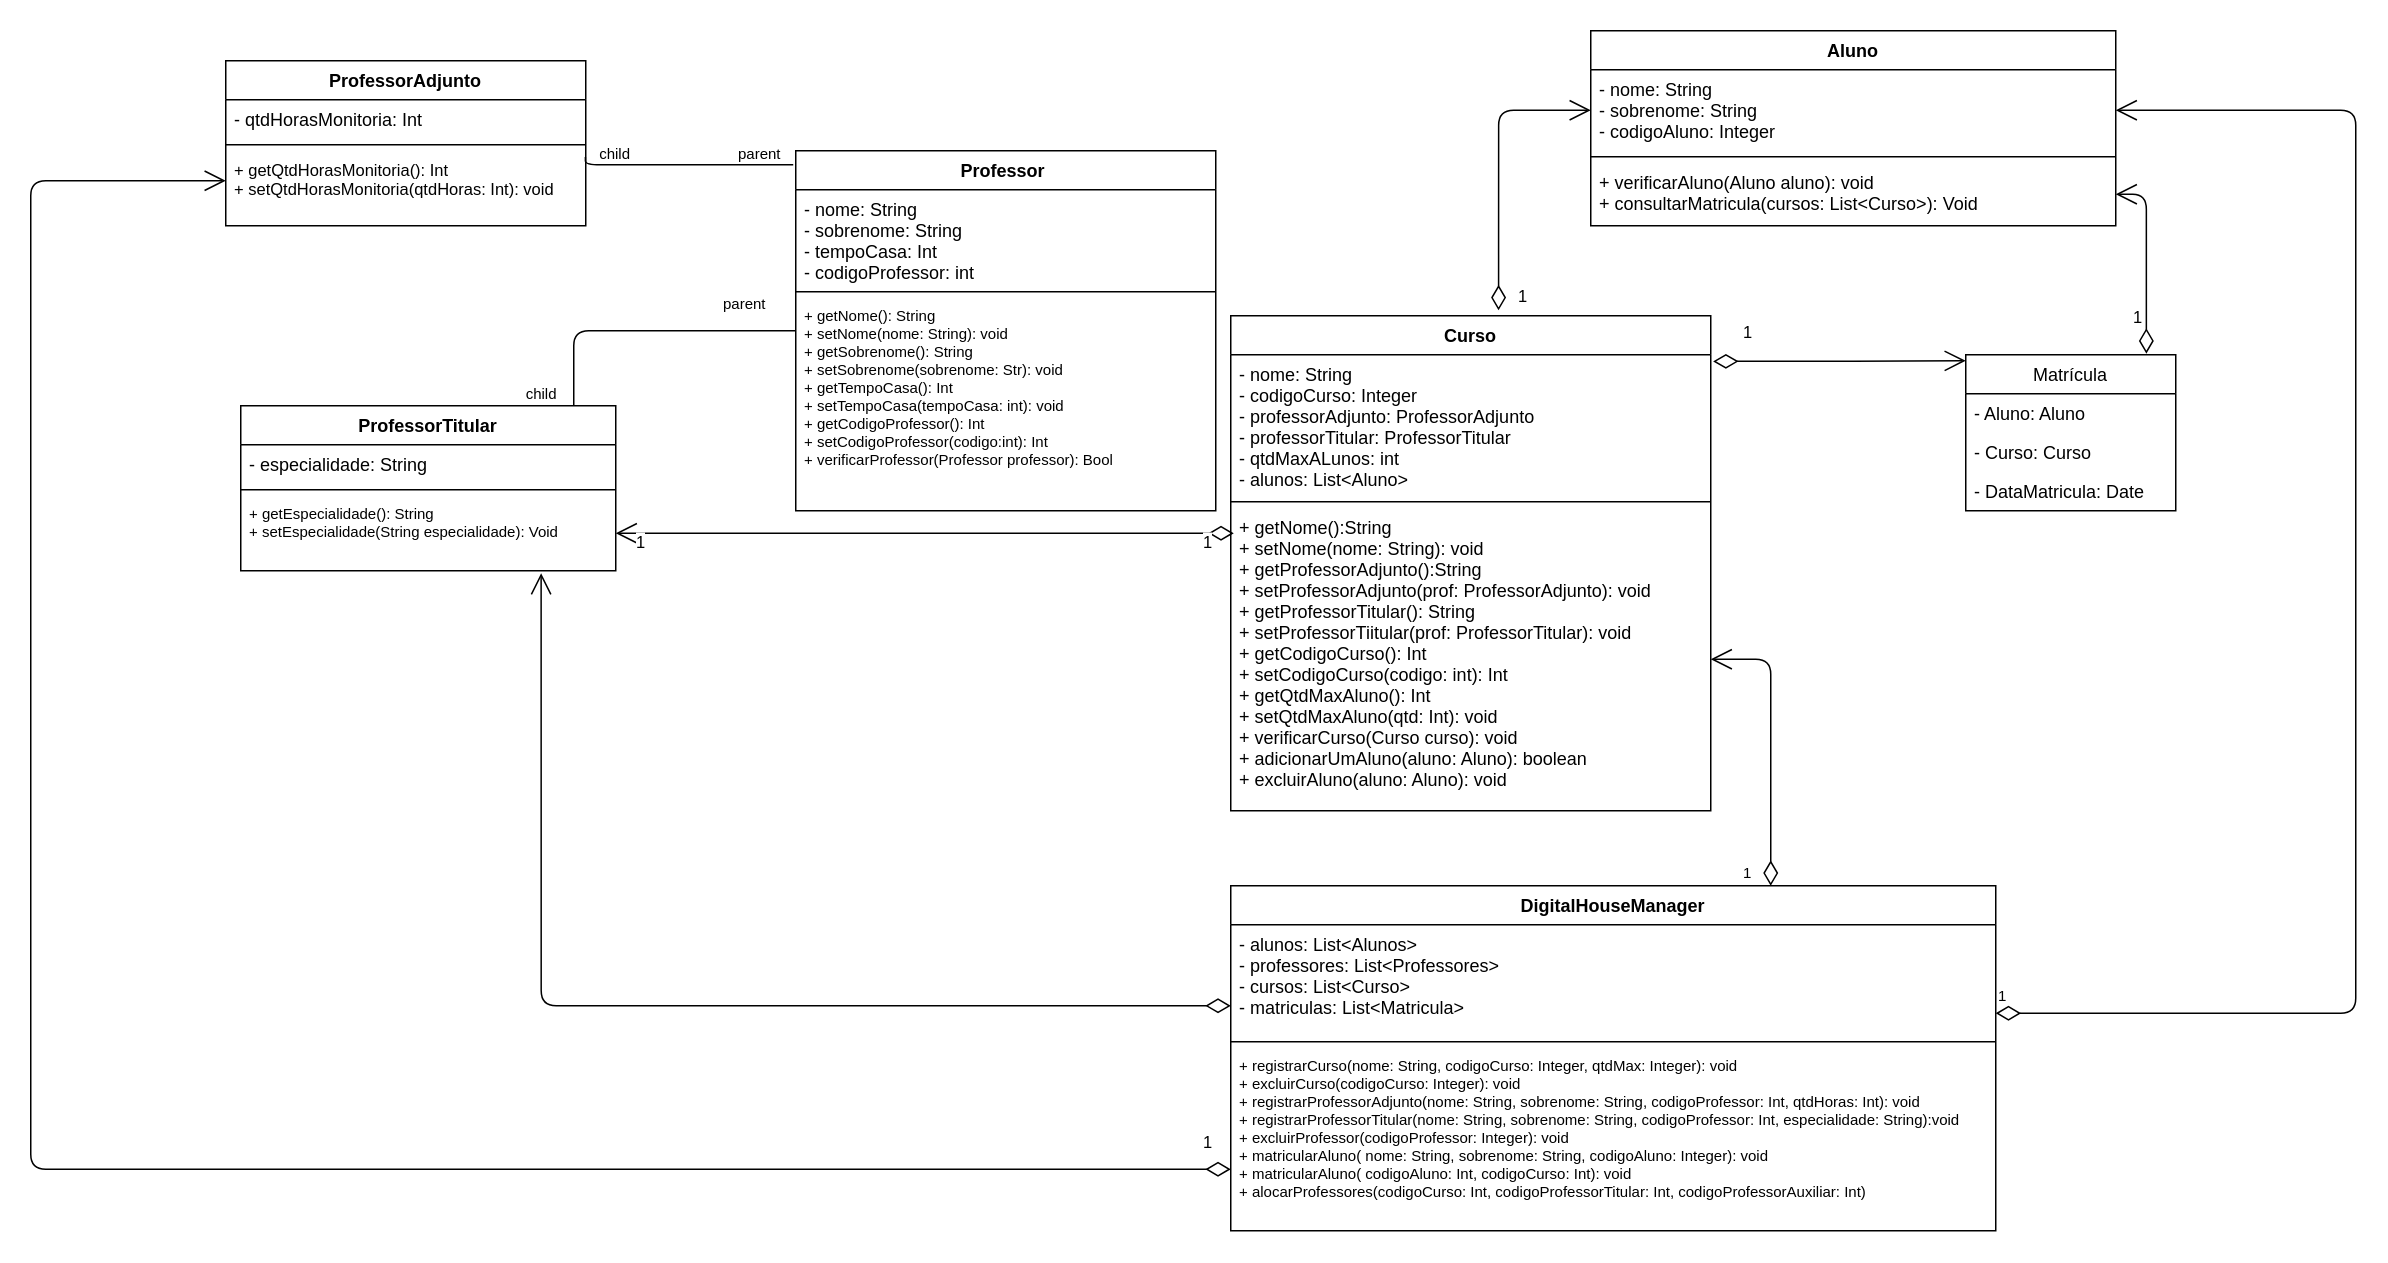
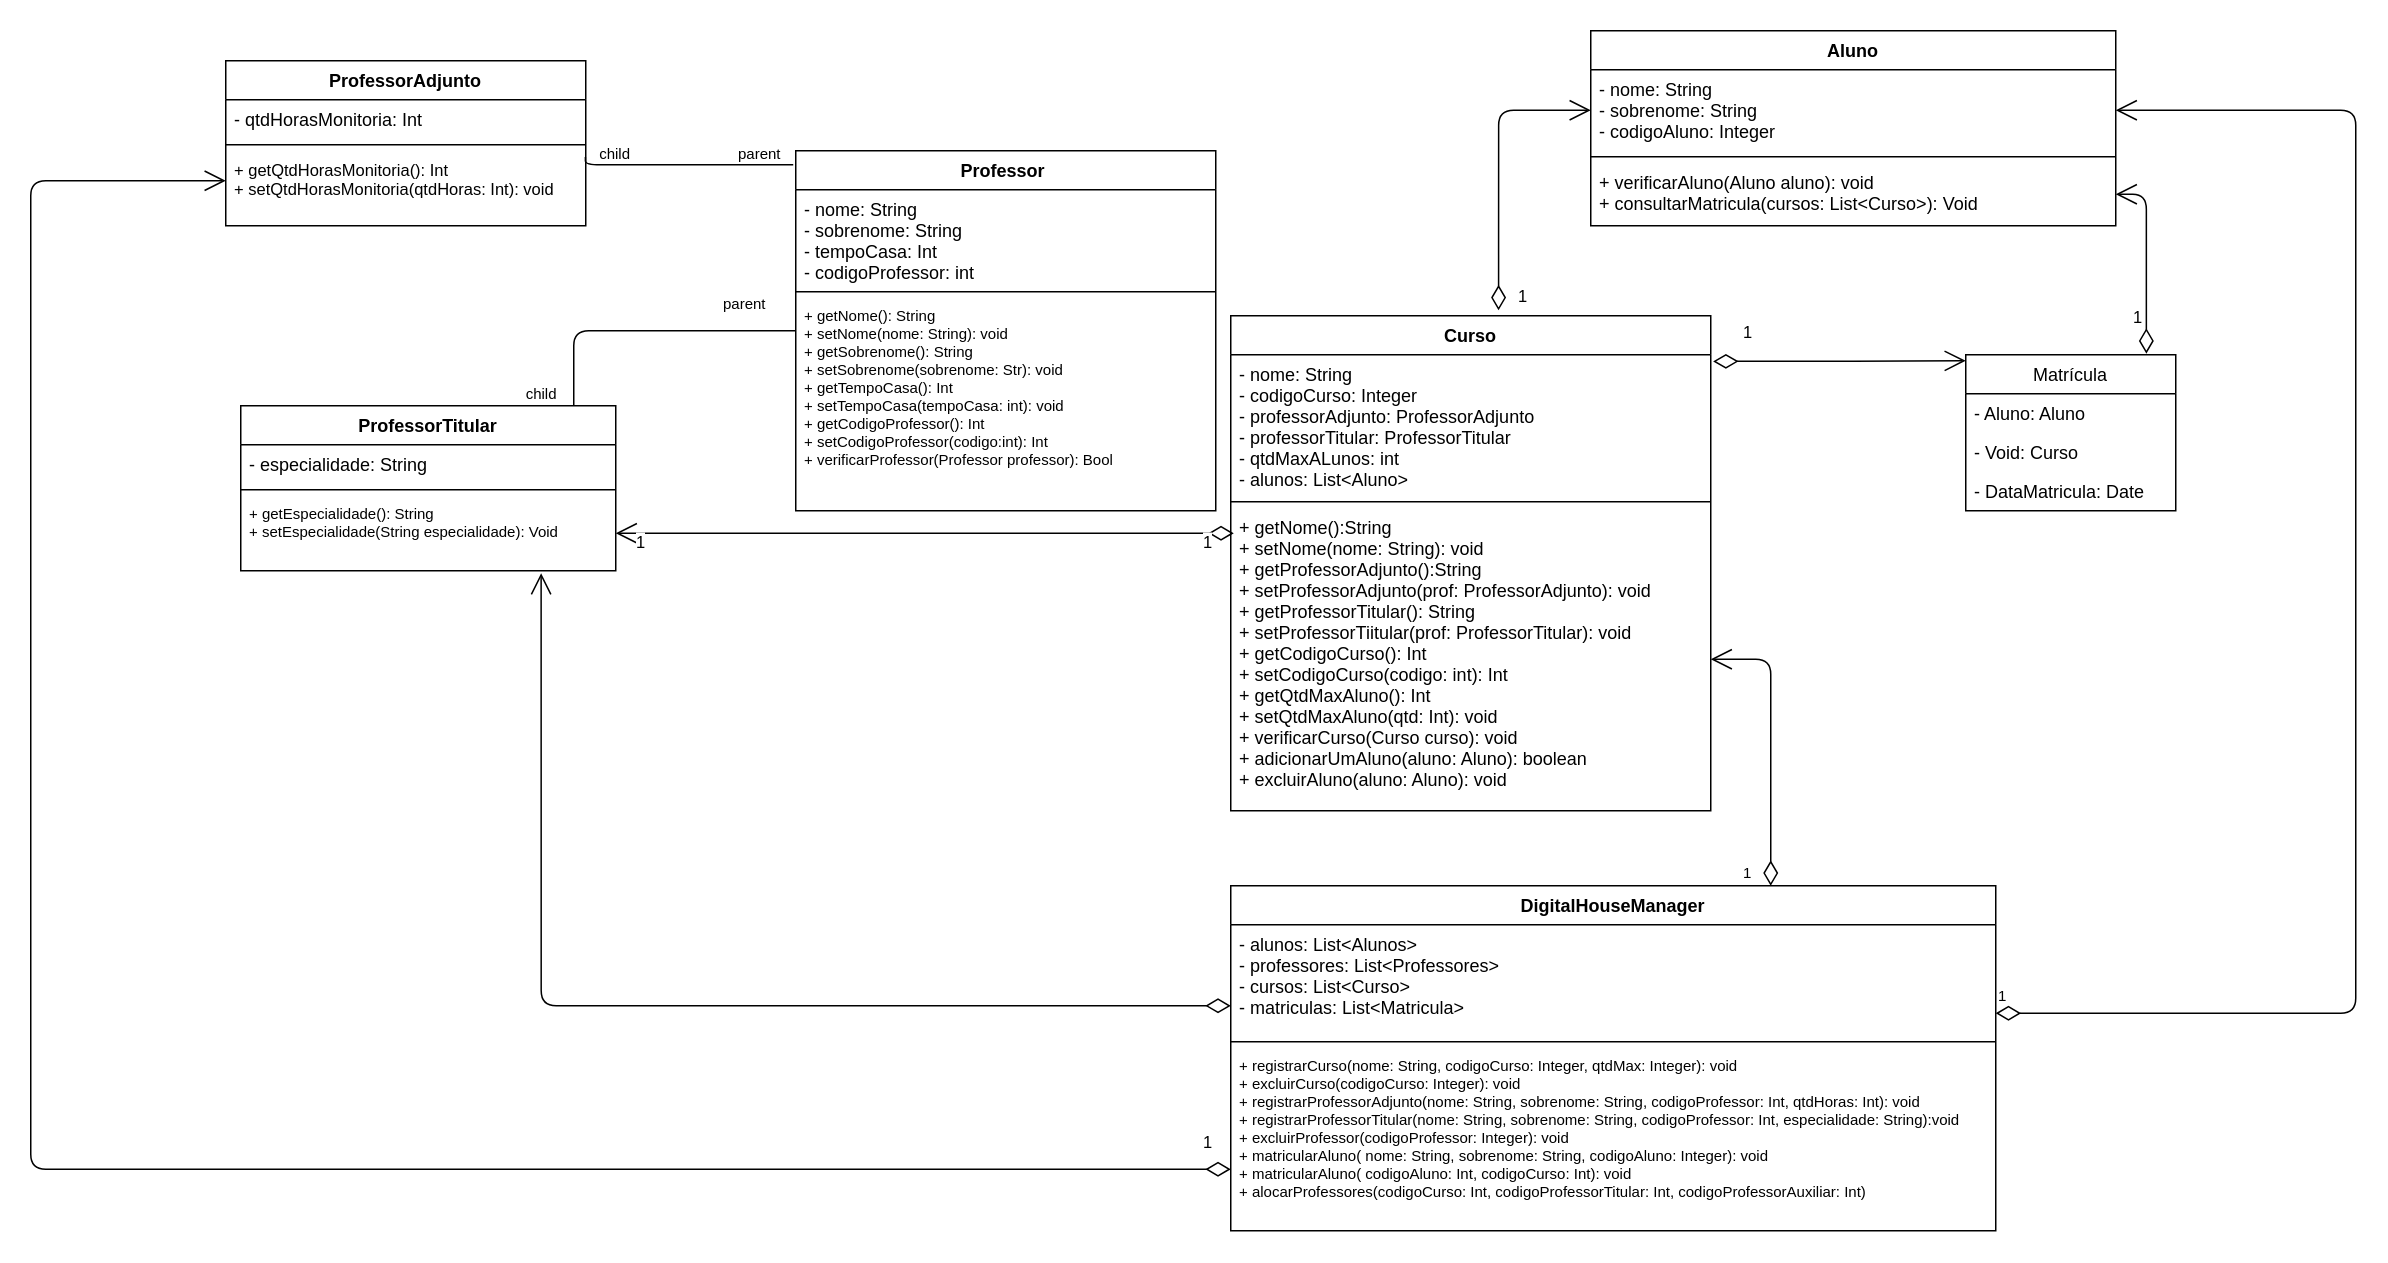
(2038, 453) -> (2030, 453)
